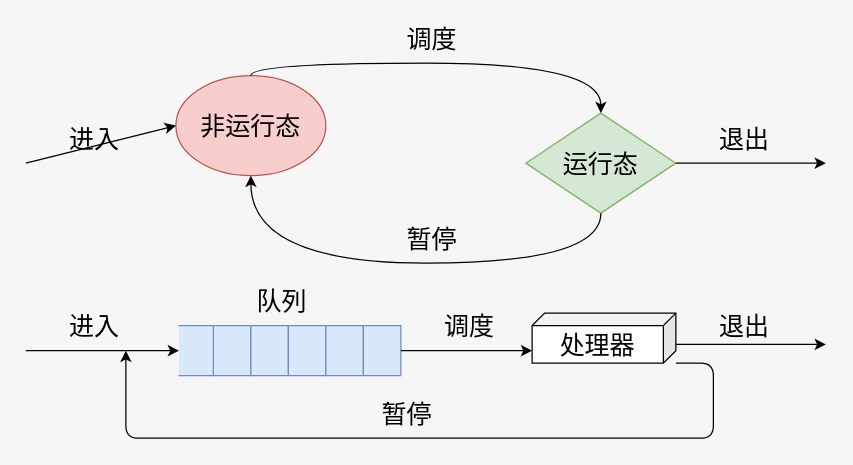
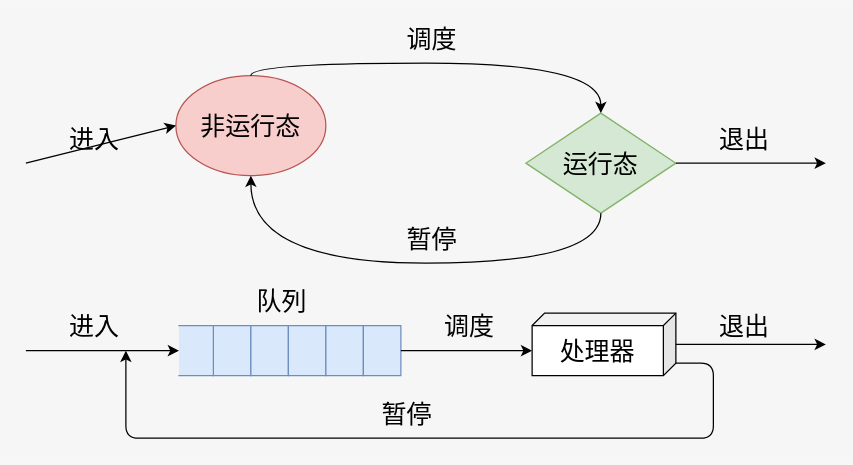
(604, 338) -> (604, 344)
